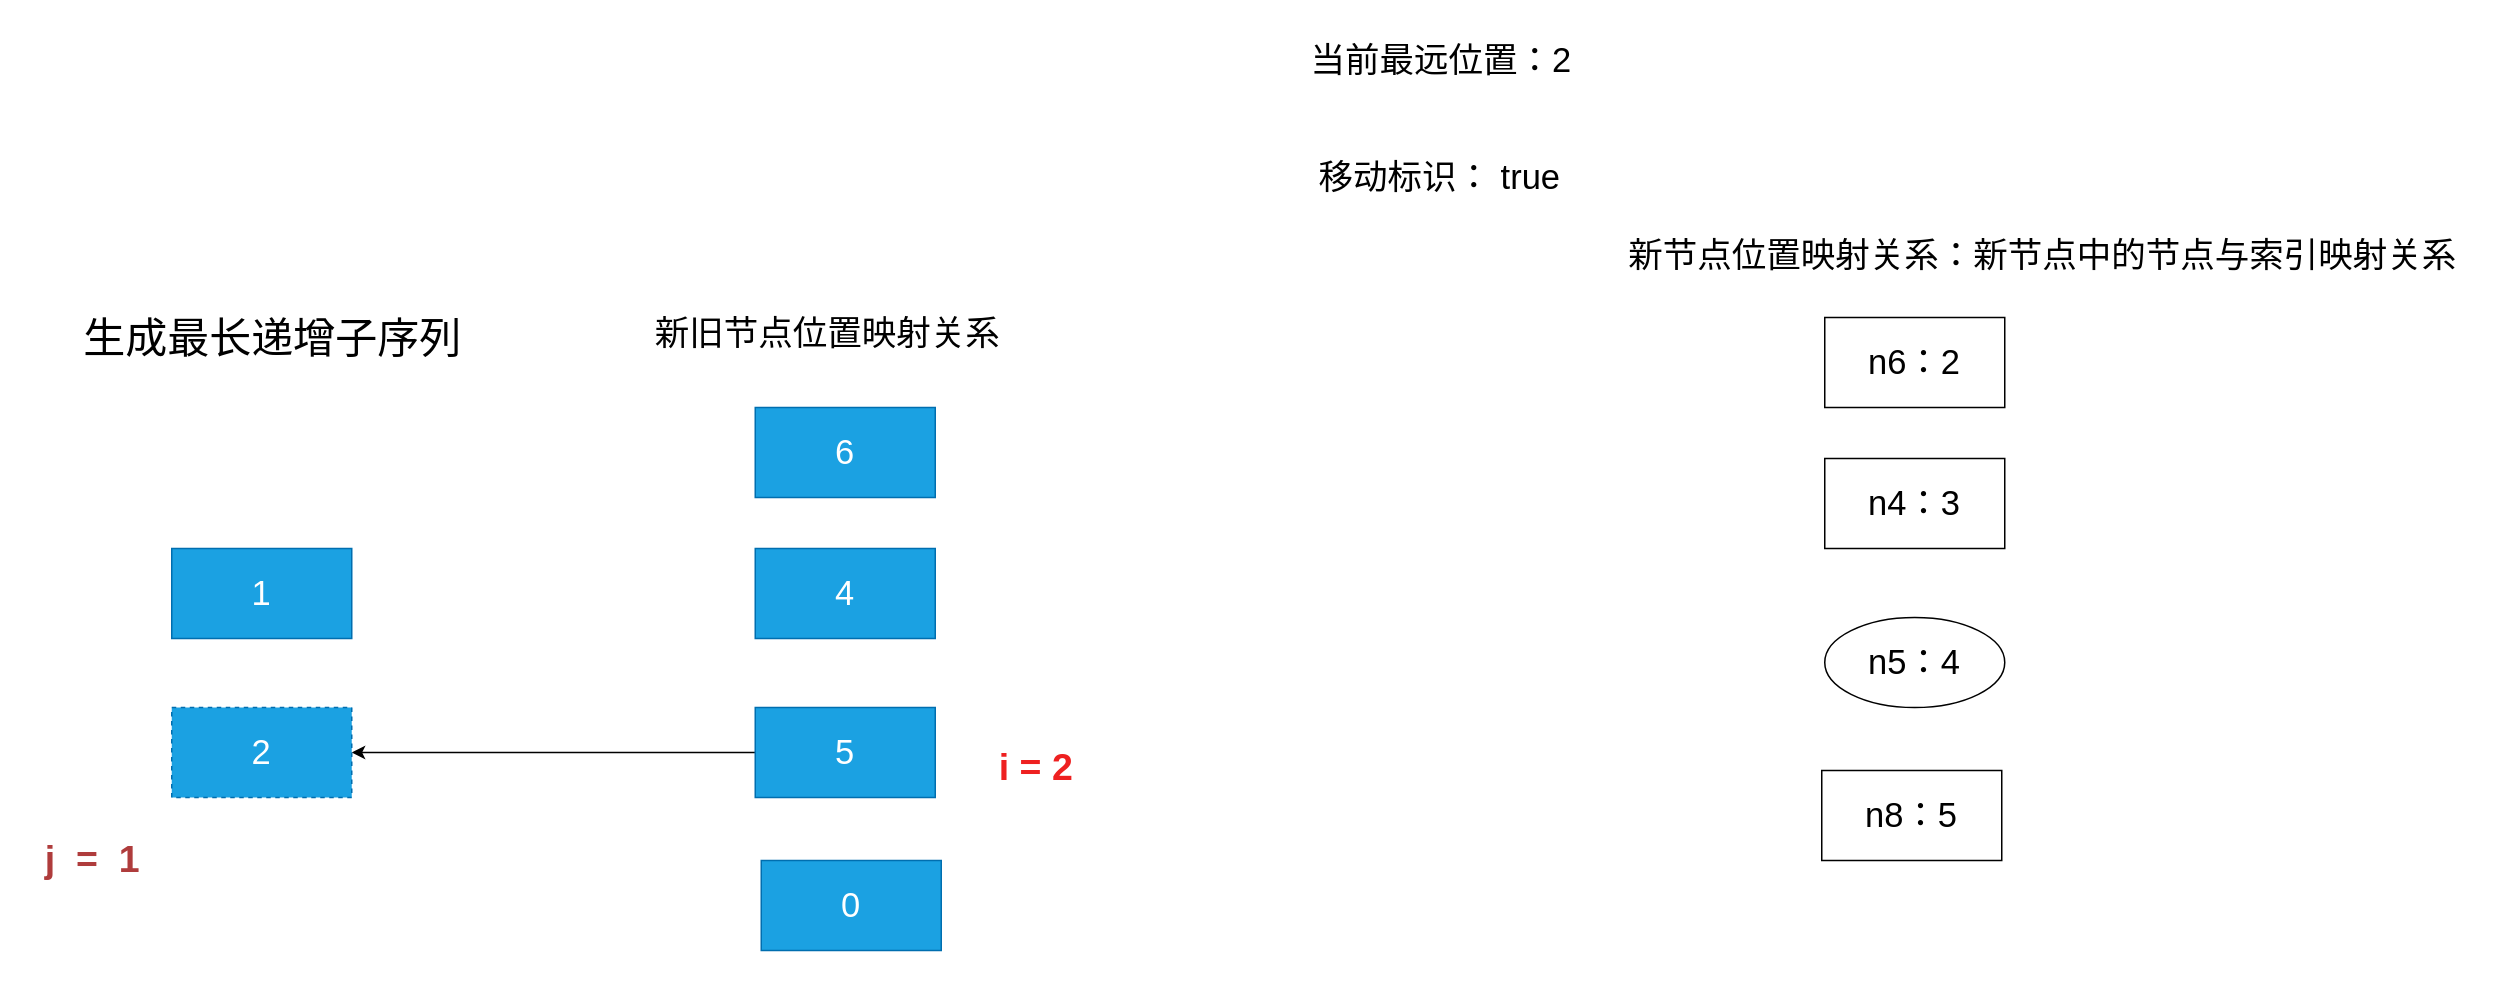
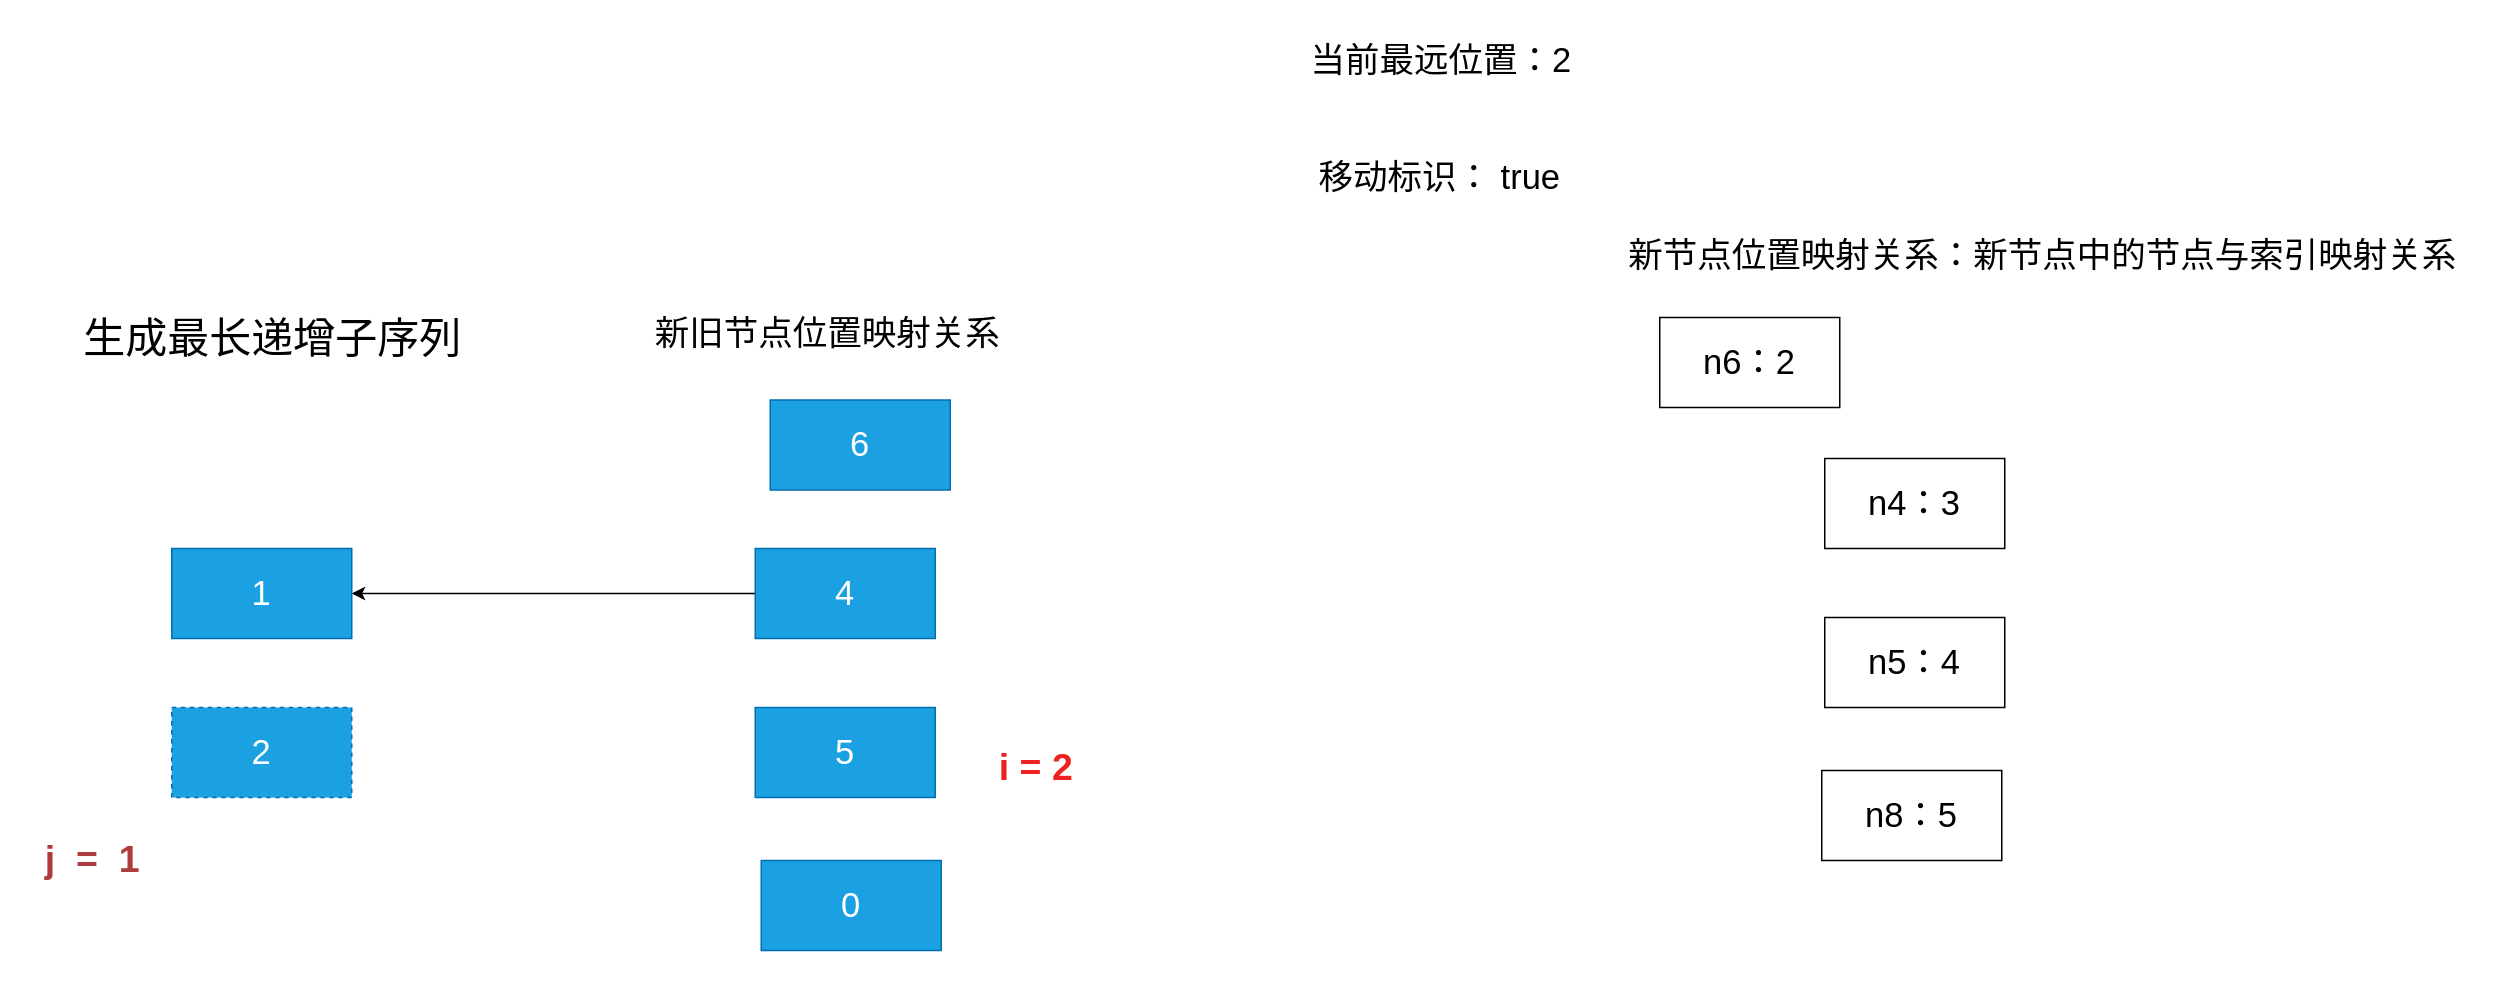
(1915, 362) -> (1750, 362)
(845, 452) -> (860, 445)
none -> (559, 593)
(1915, 662) -> (1915, 662)
(559, 752) -> none
